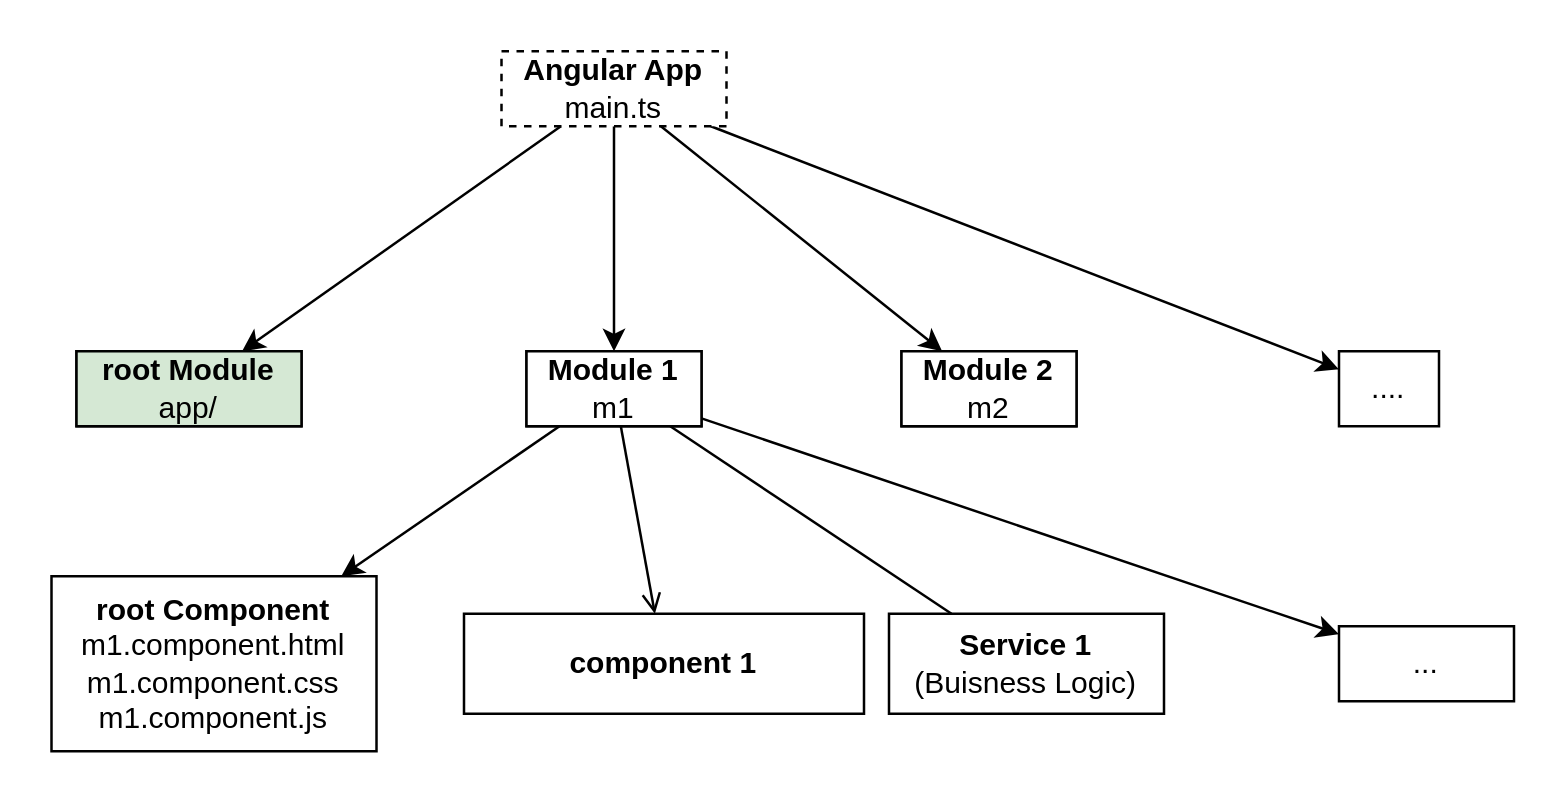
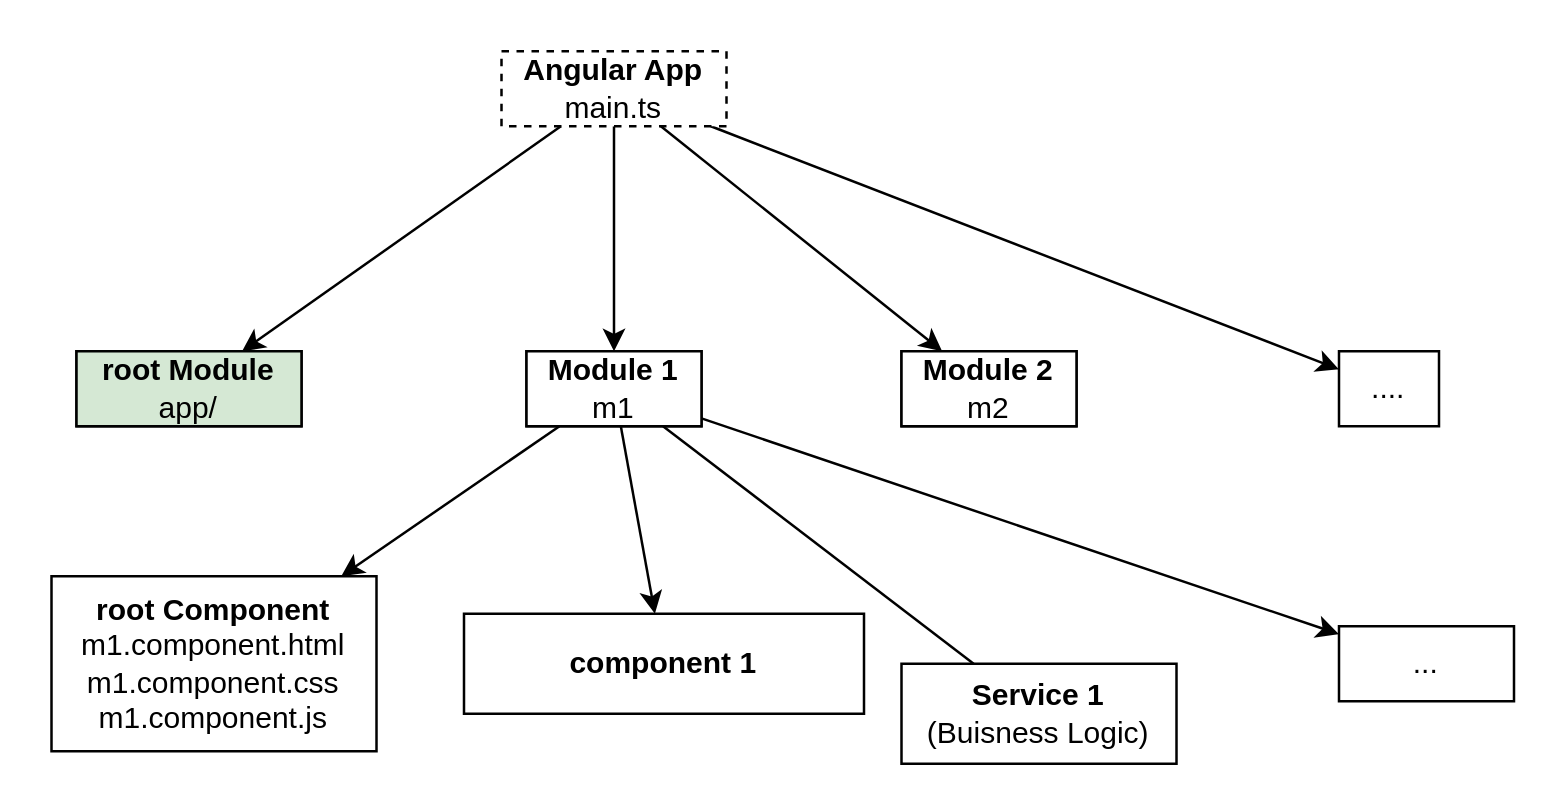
(652, 599) -> (651, 595)
(1026, 664) -> (1039, 714)
